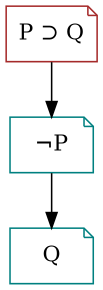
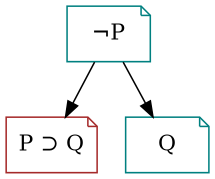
(52, 82) -> (84, 83)
